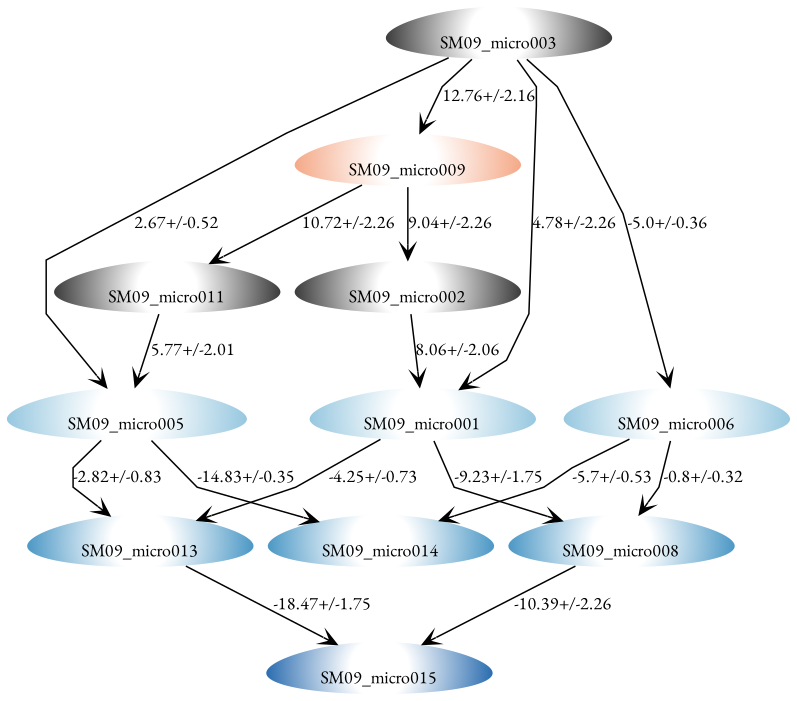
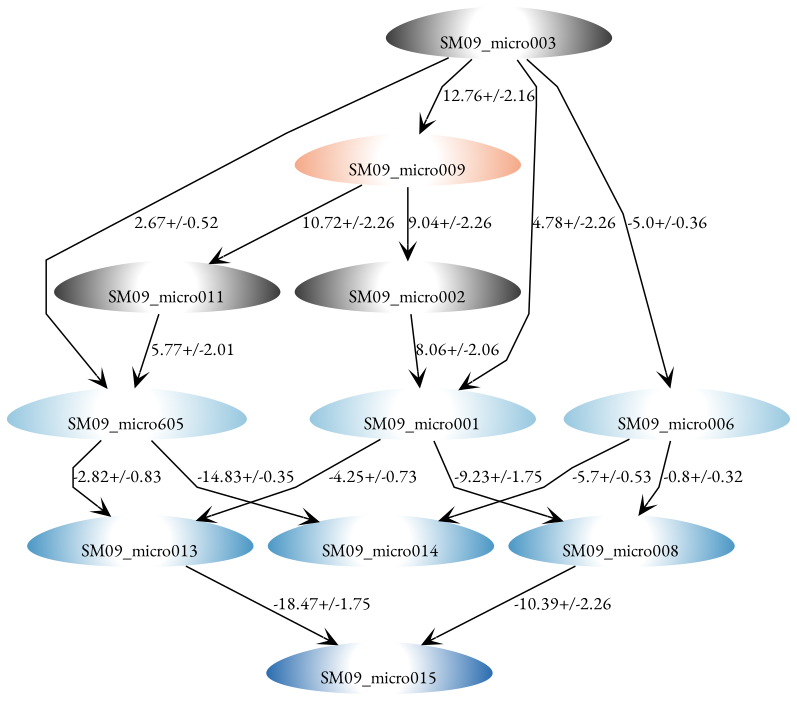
(127, 414) -> (127, 414)
